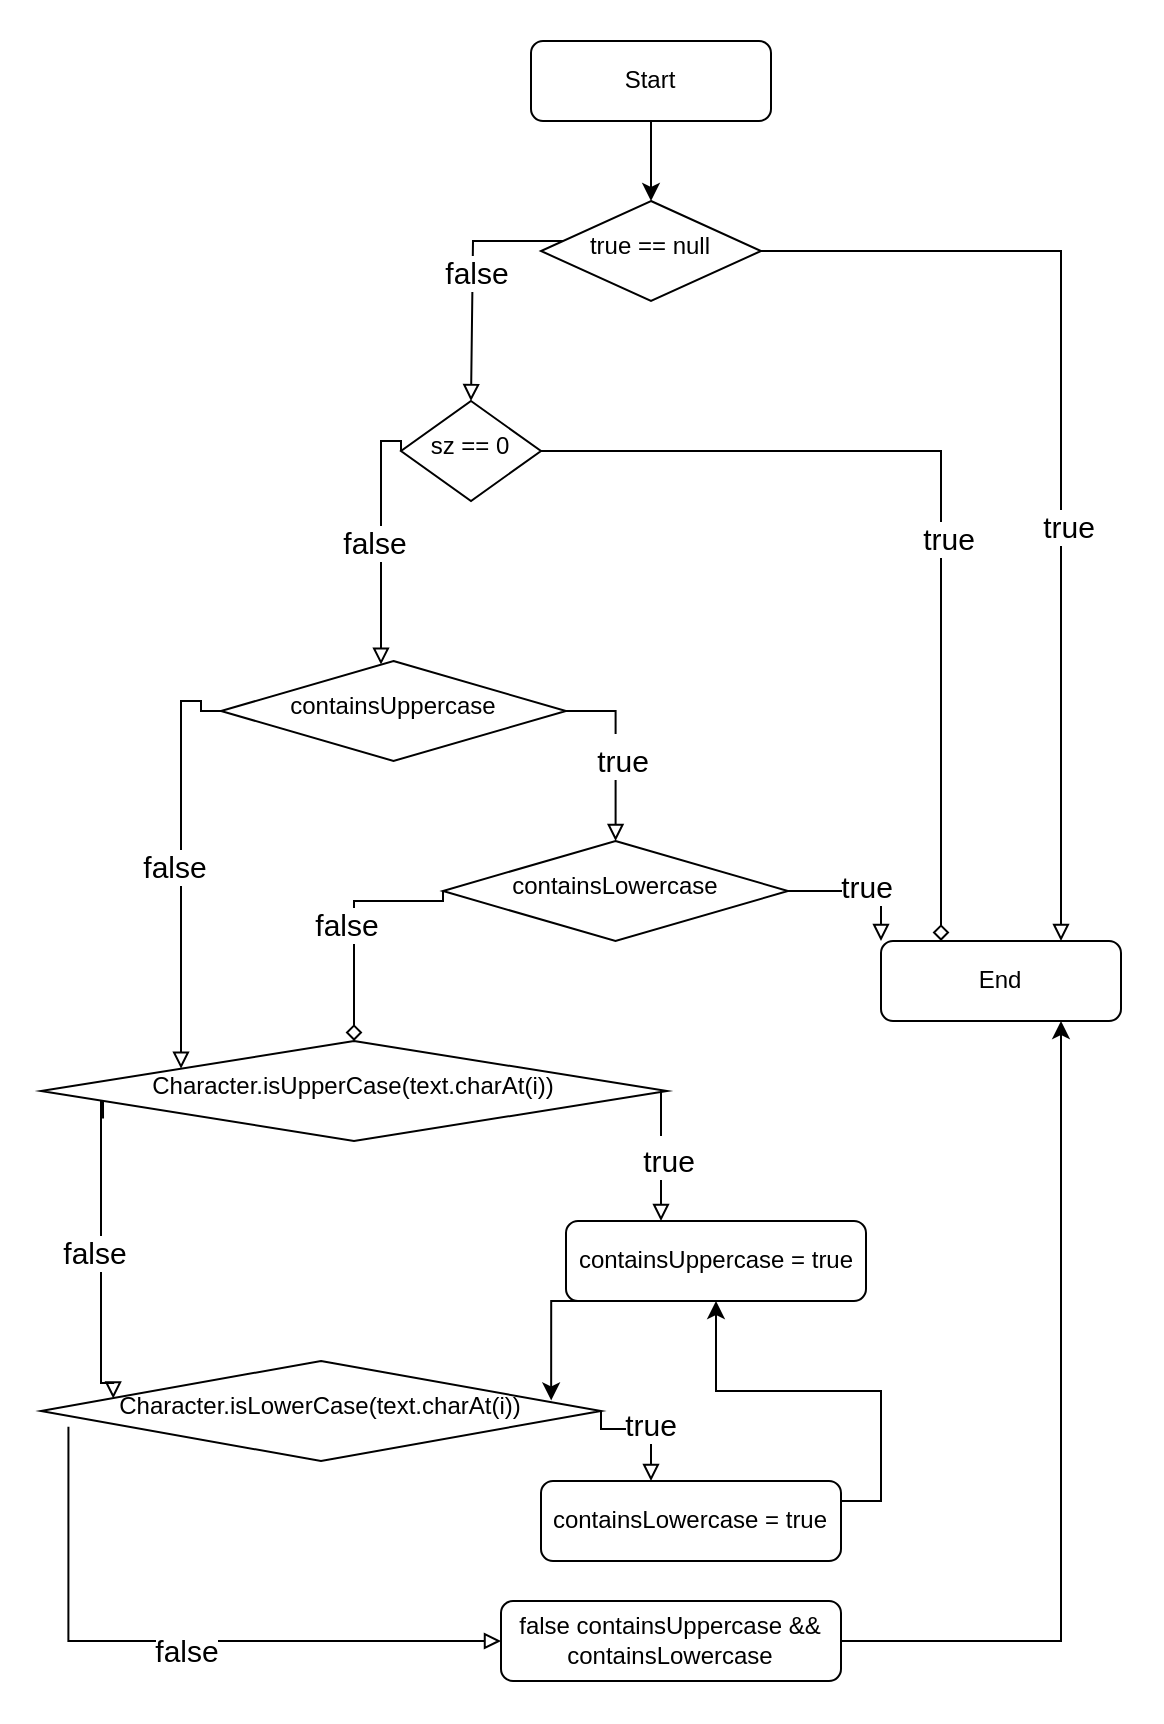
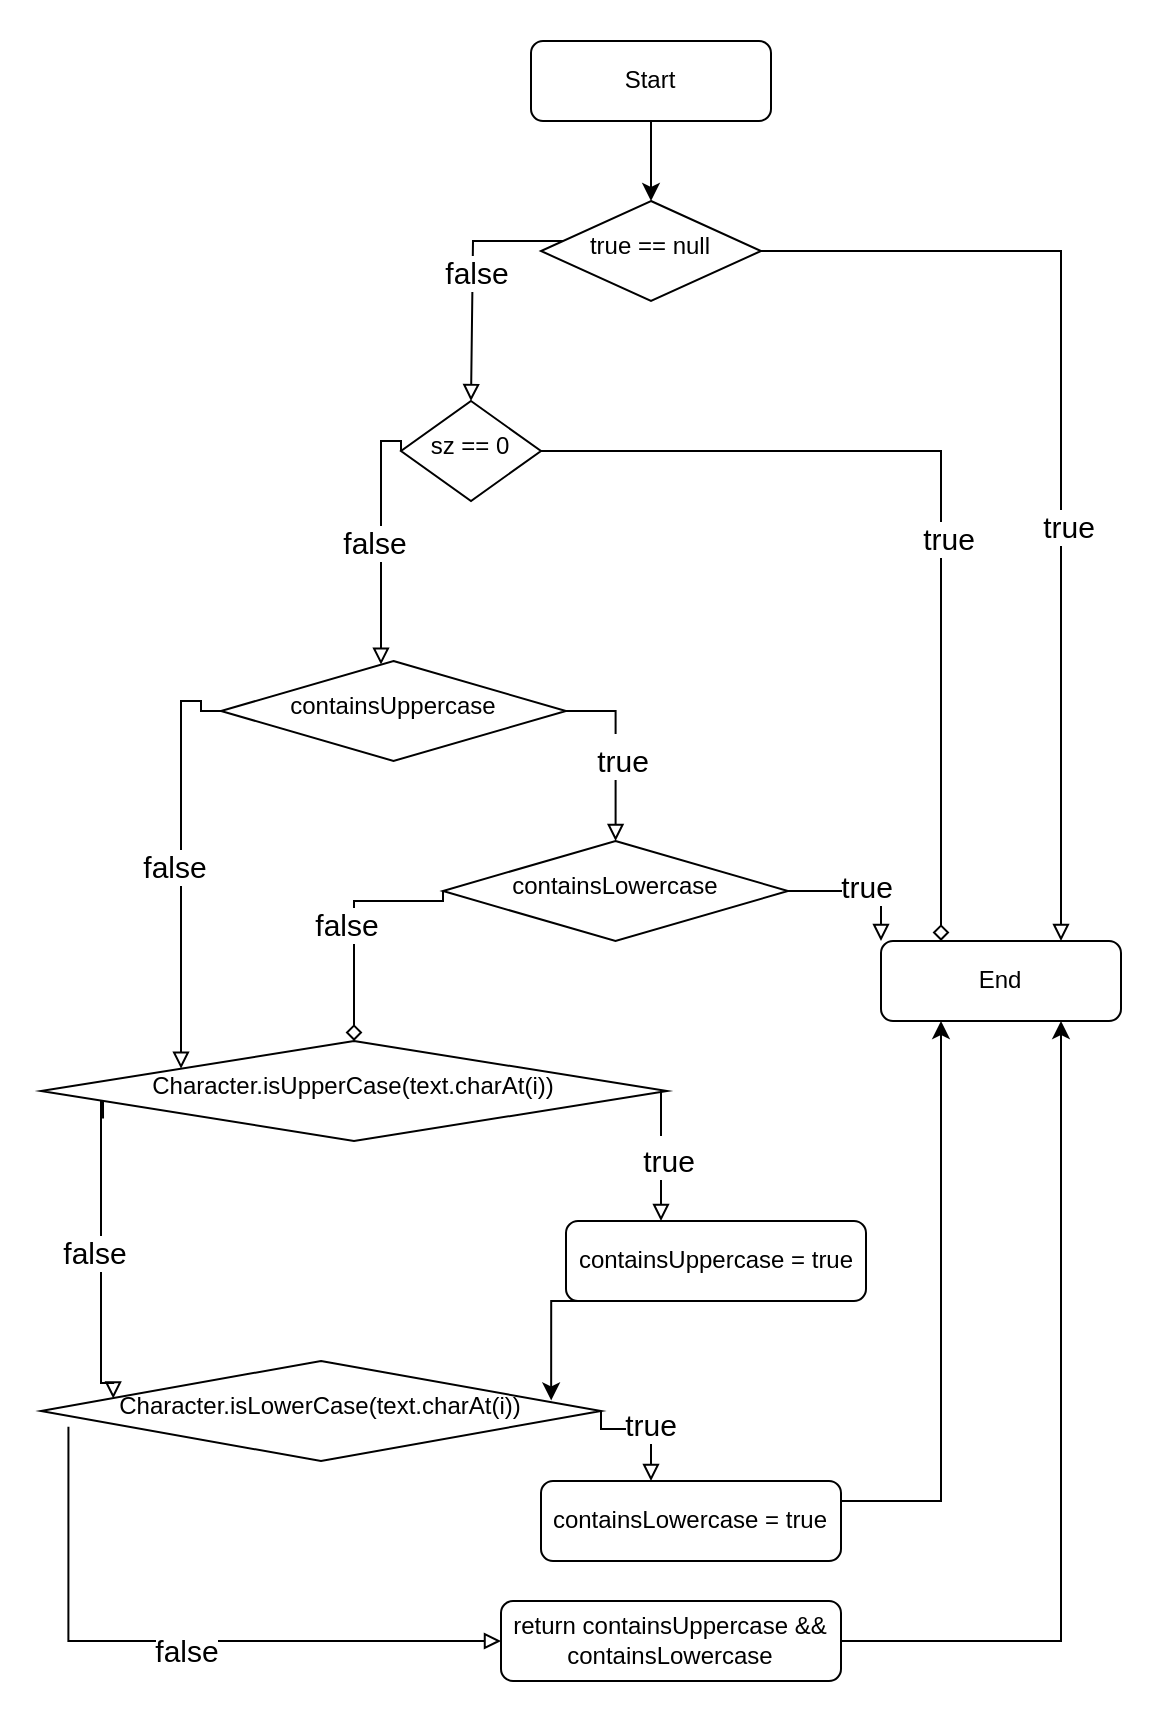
(817, 1391) -> (941, 1299)
(671, 1641) -> (671, 1641)
